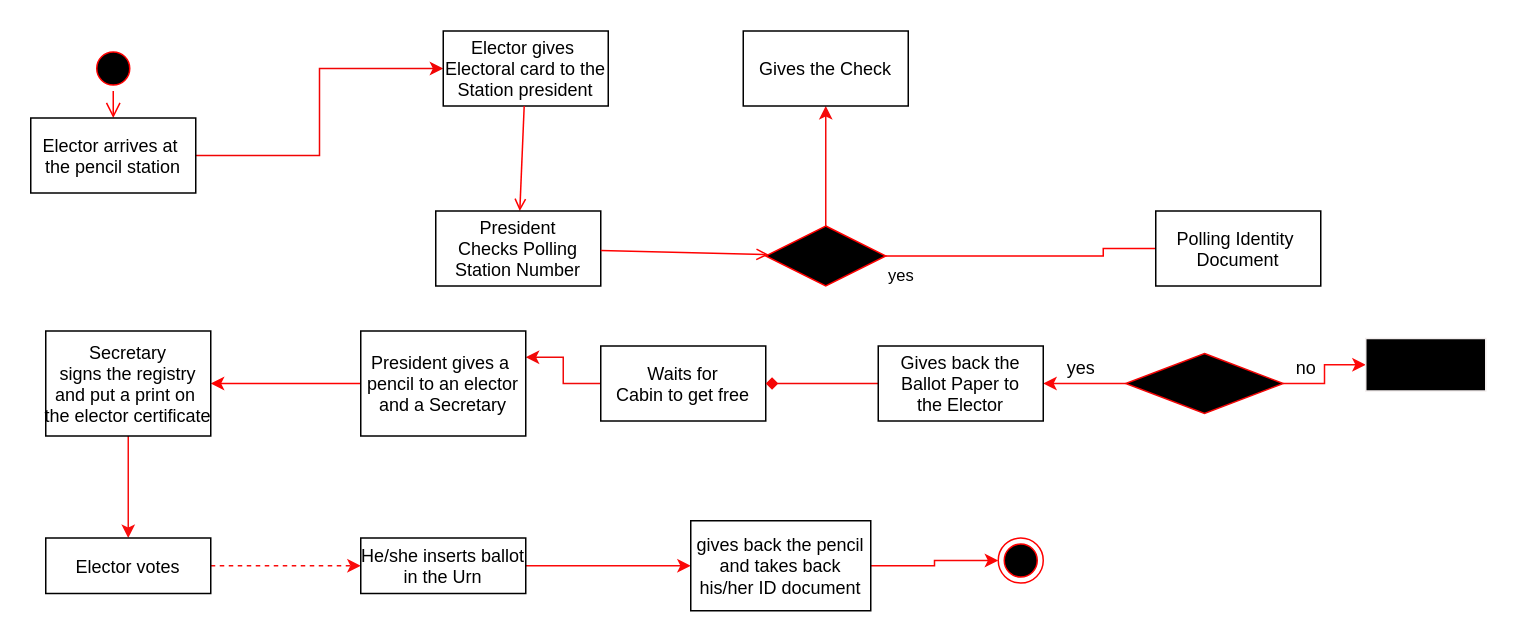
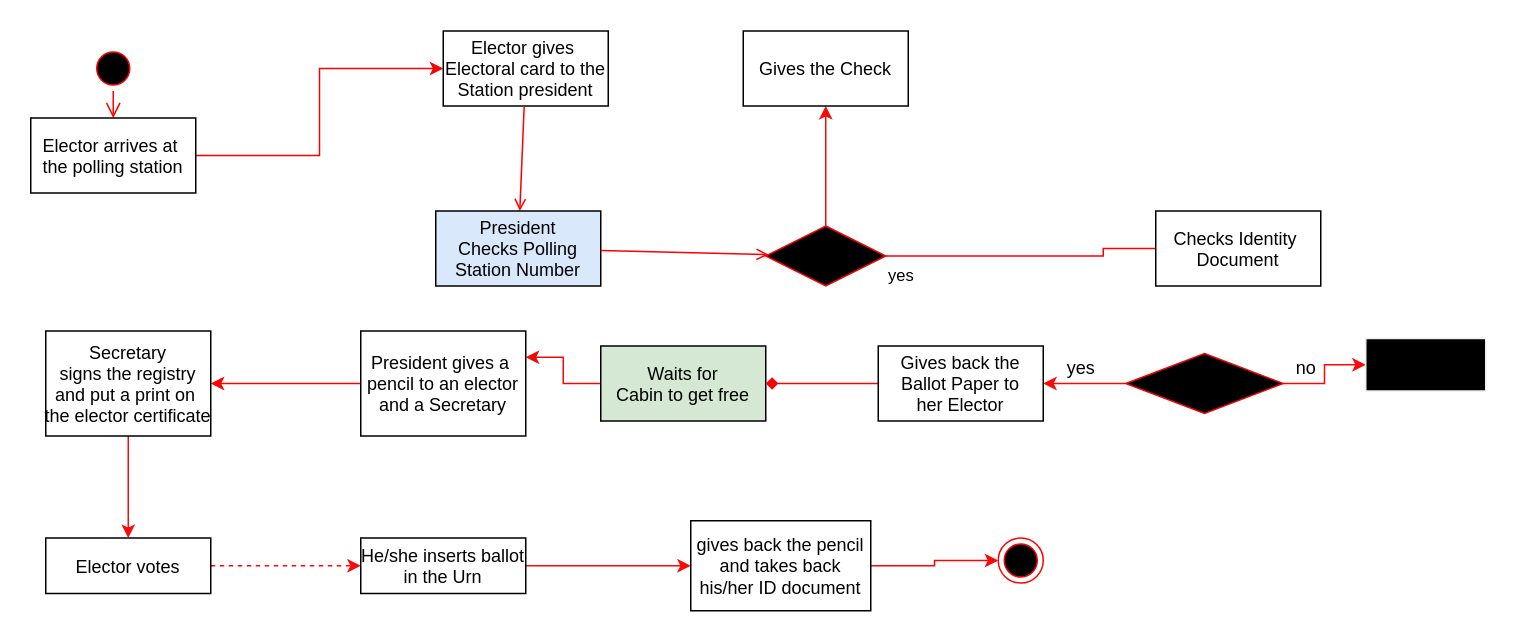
(113, 146) -> (113, 146)
(1238, 239) -> (1238, 239)
(518, 248) -> (518, 248)
(960, 363) -> (960, 363)
(683, 383) -> (683, 383)
